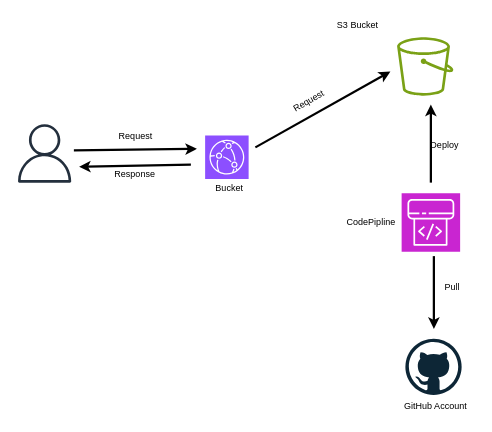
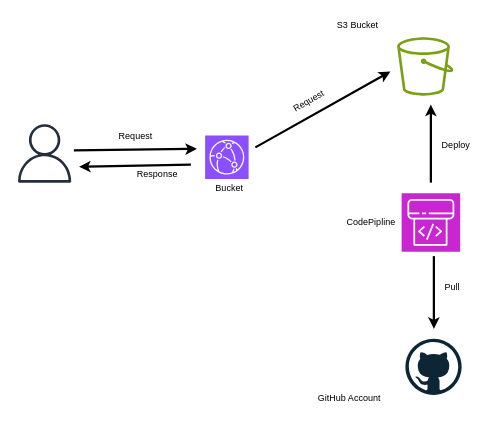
(444, 145) -> (455, 145)
(135, 174) -> (157, 174)
(435, 406) -> (349, 399)
